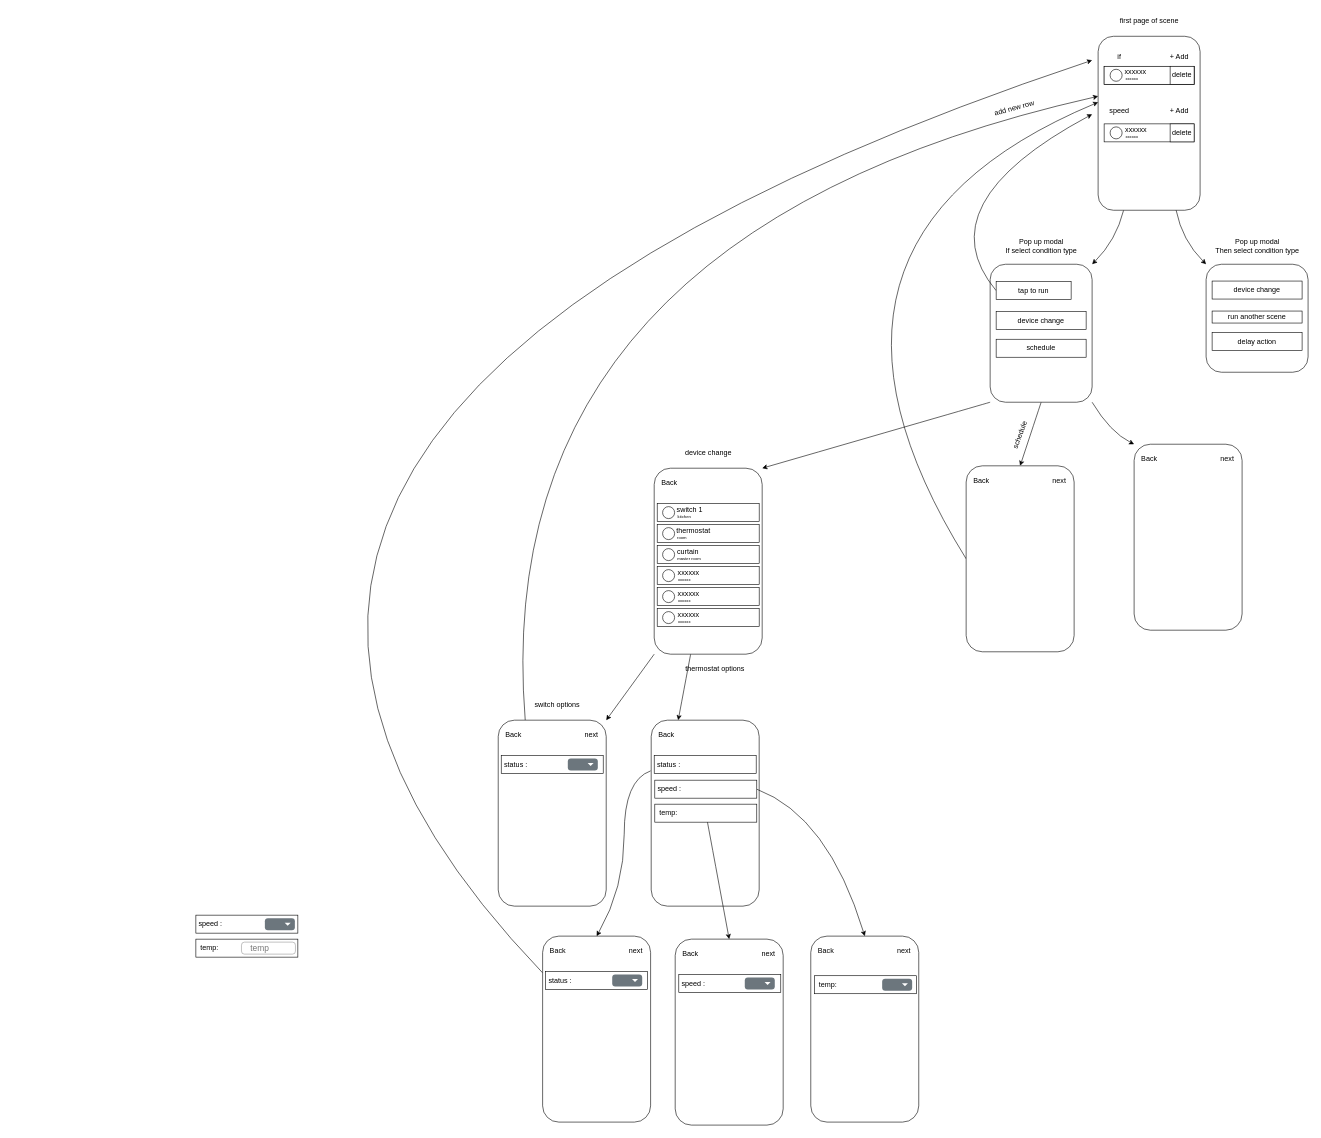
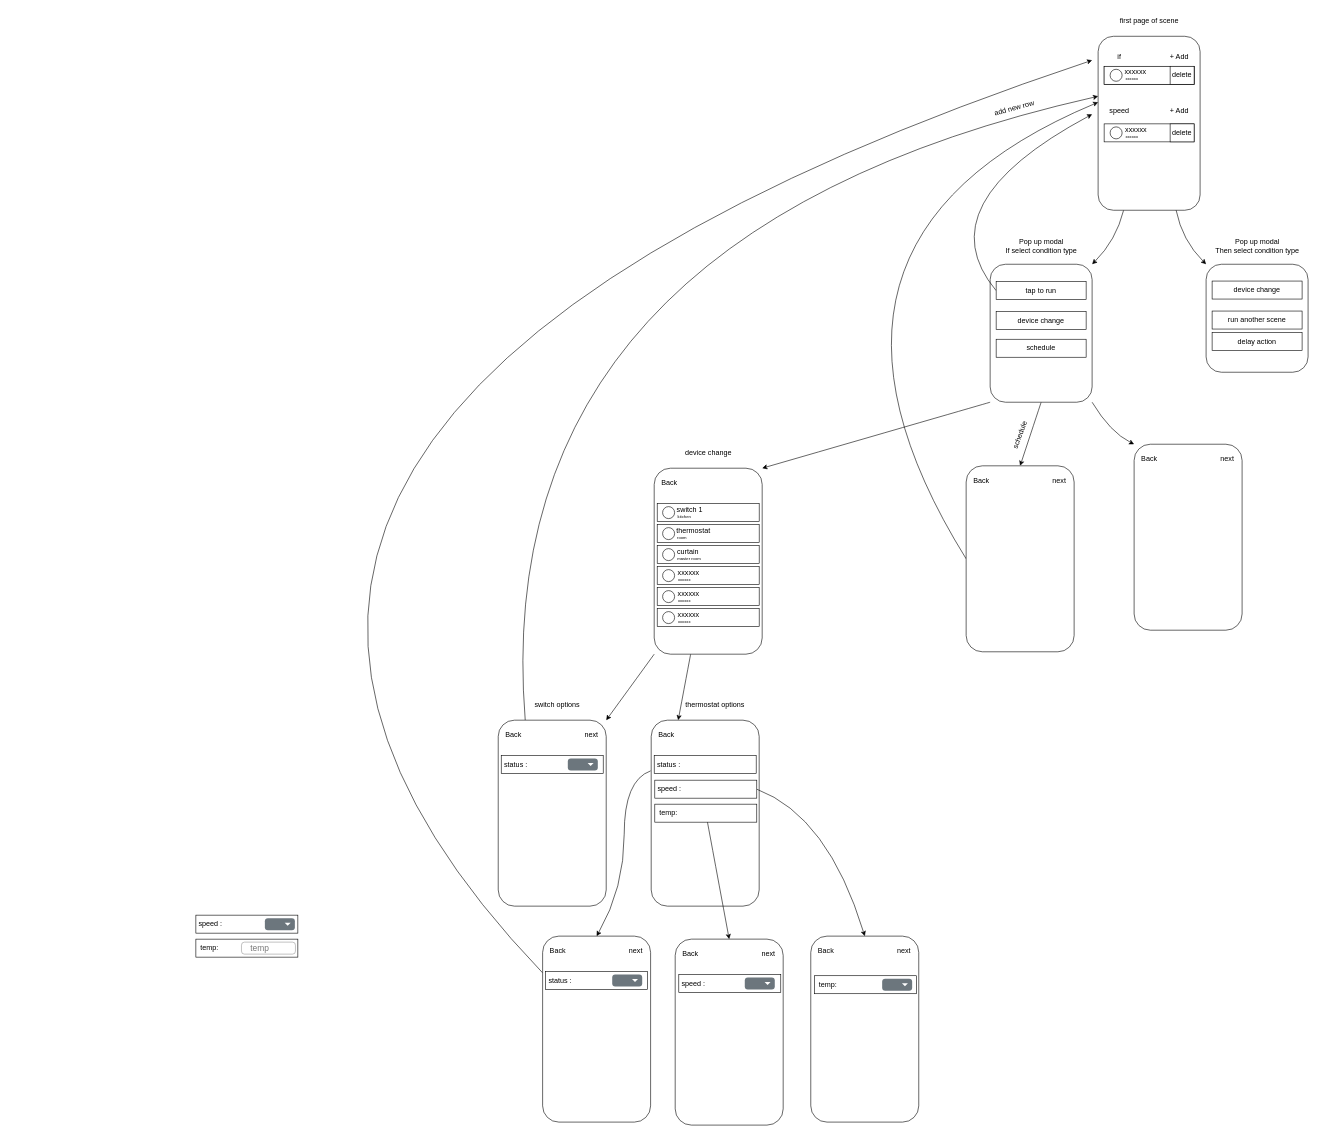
(1034, 291) -> (1041, 291)
(1257, 317) -> (1257, 320)
(715, 669) -> (715, 705)
